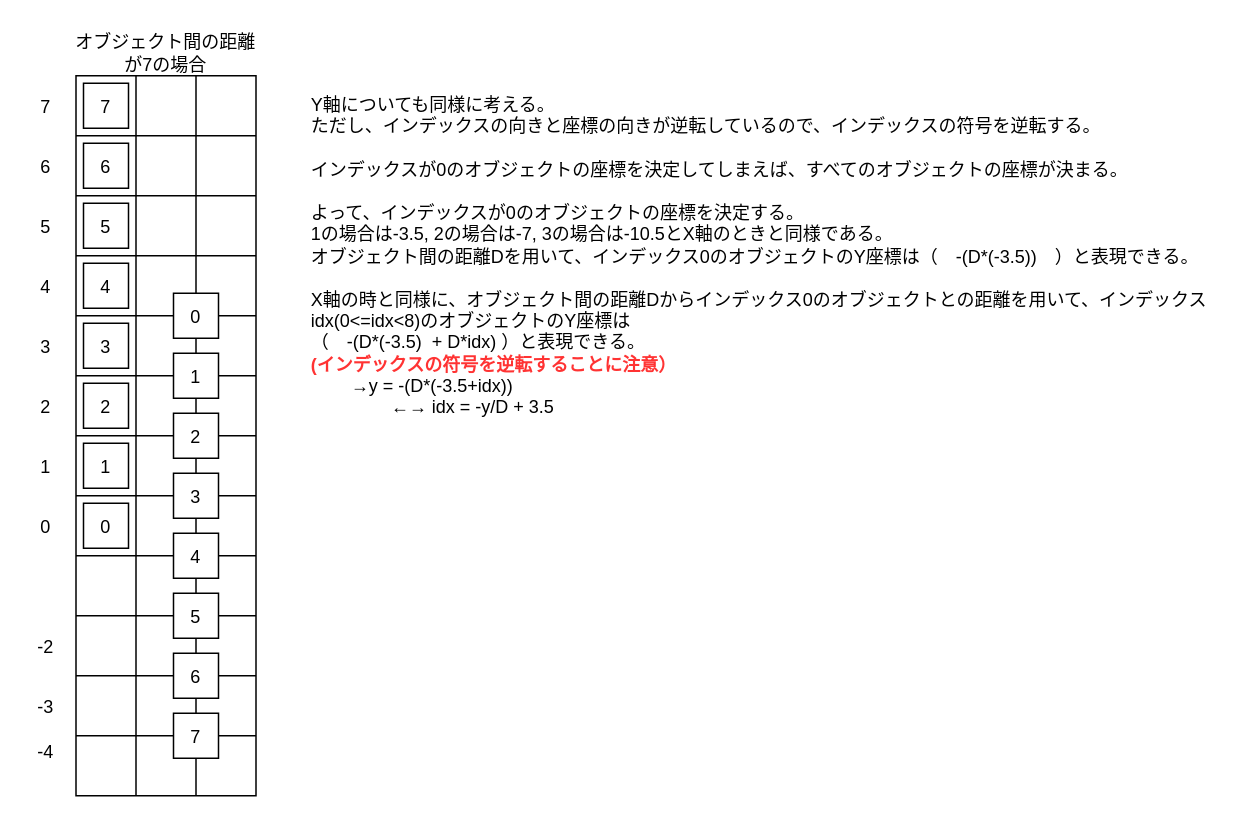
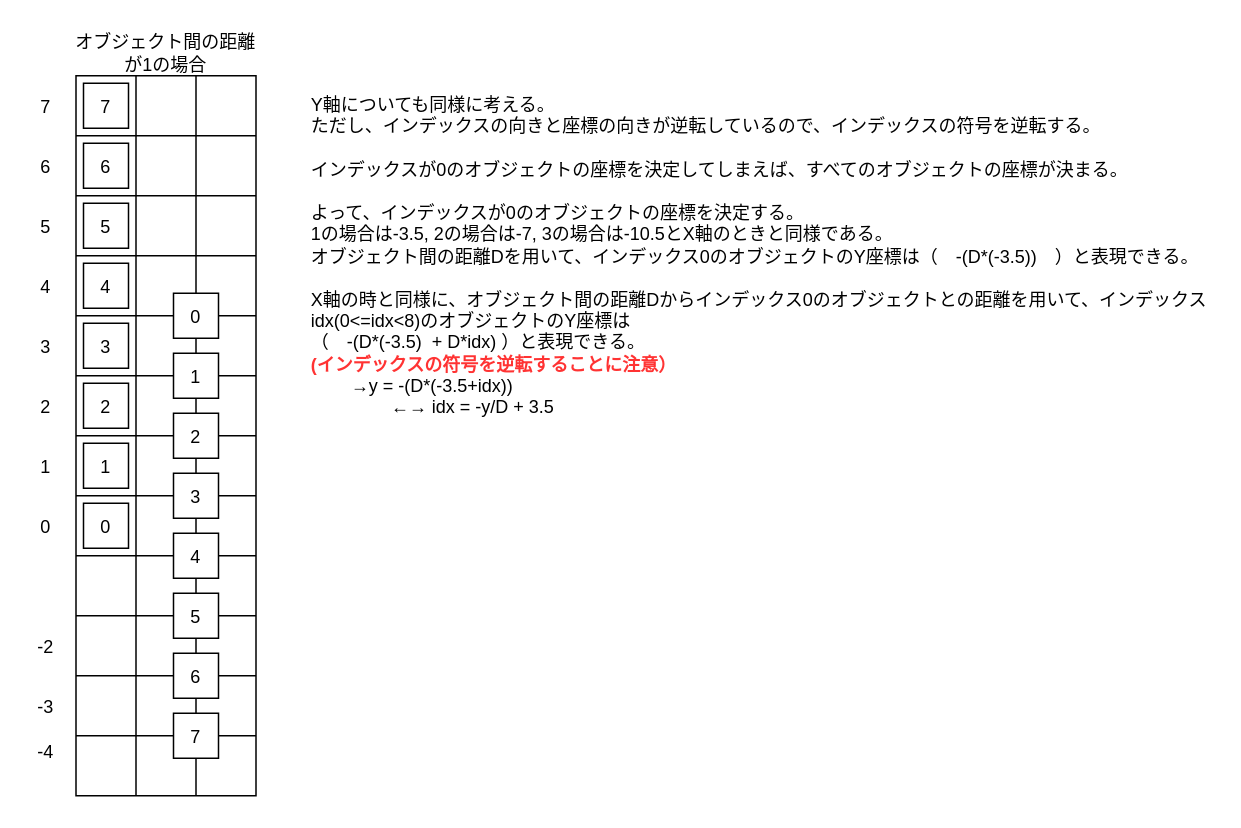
(166, 53) -> (166, 53)
